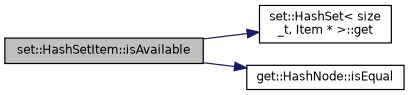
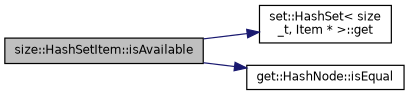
(104, 51) -> (104, 51)
